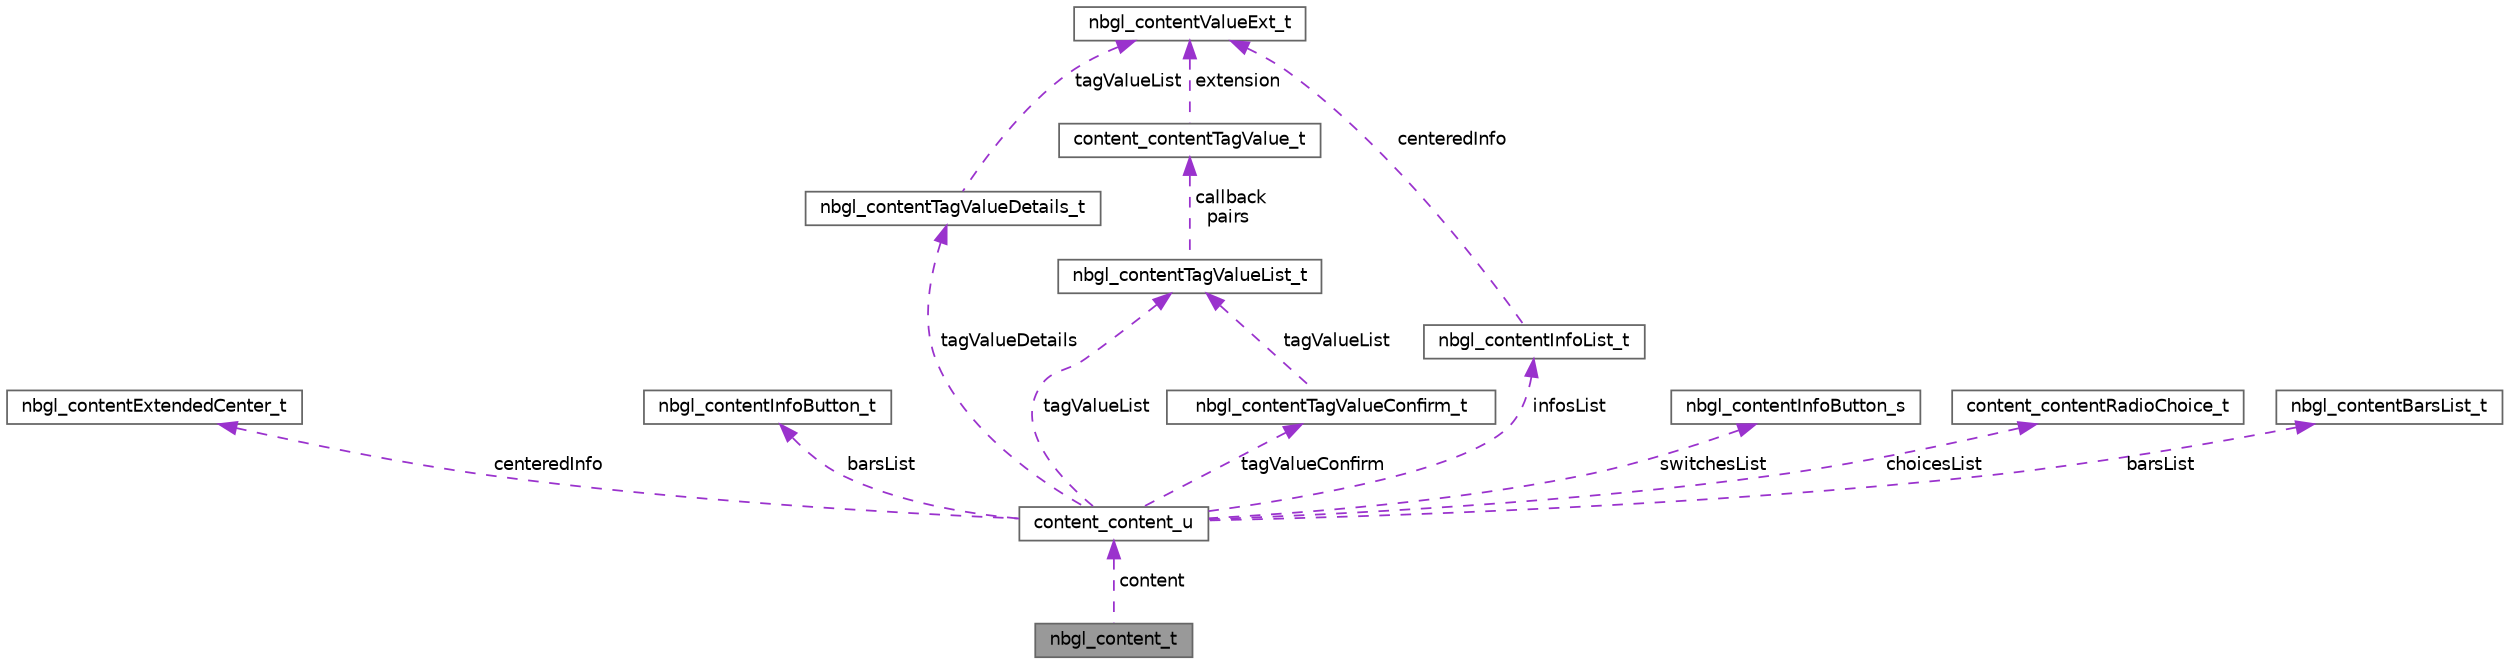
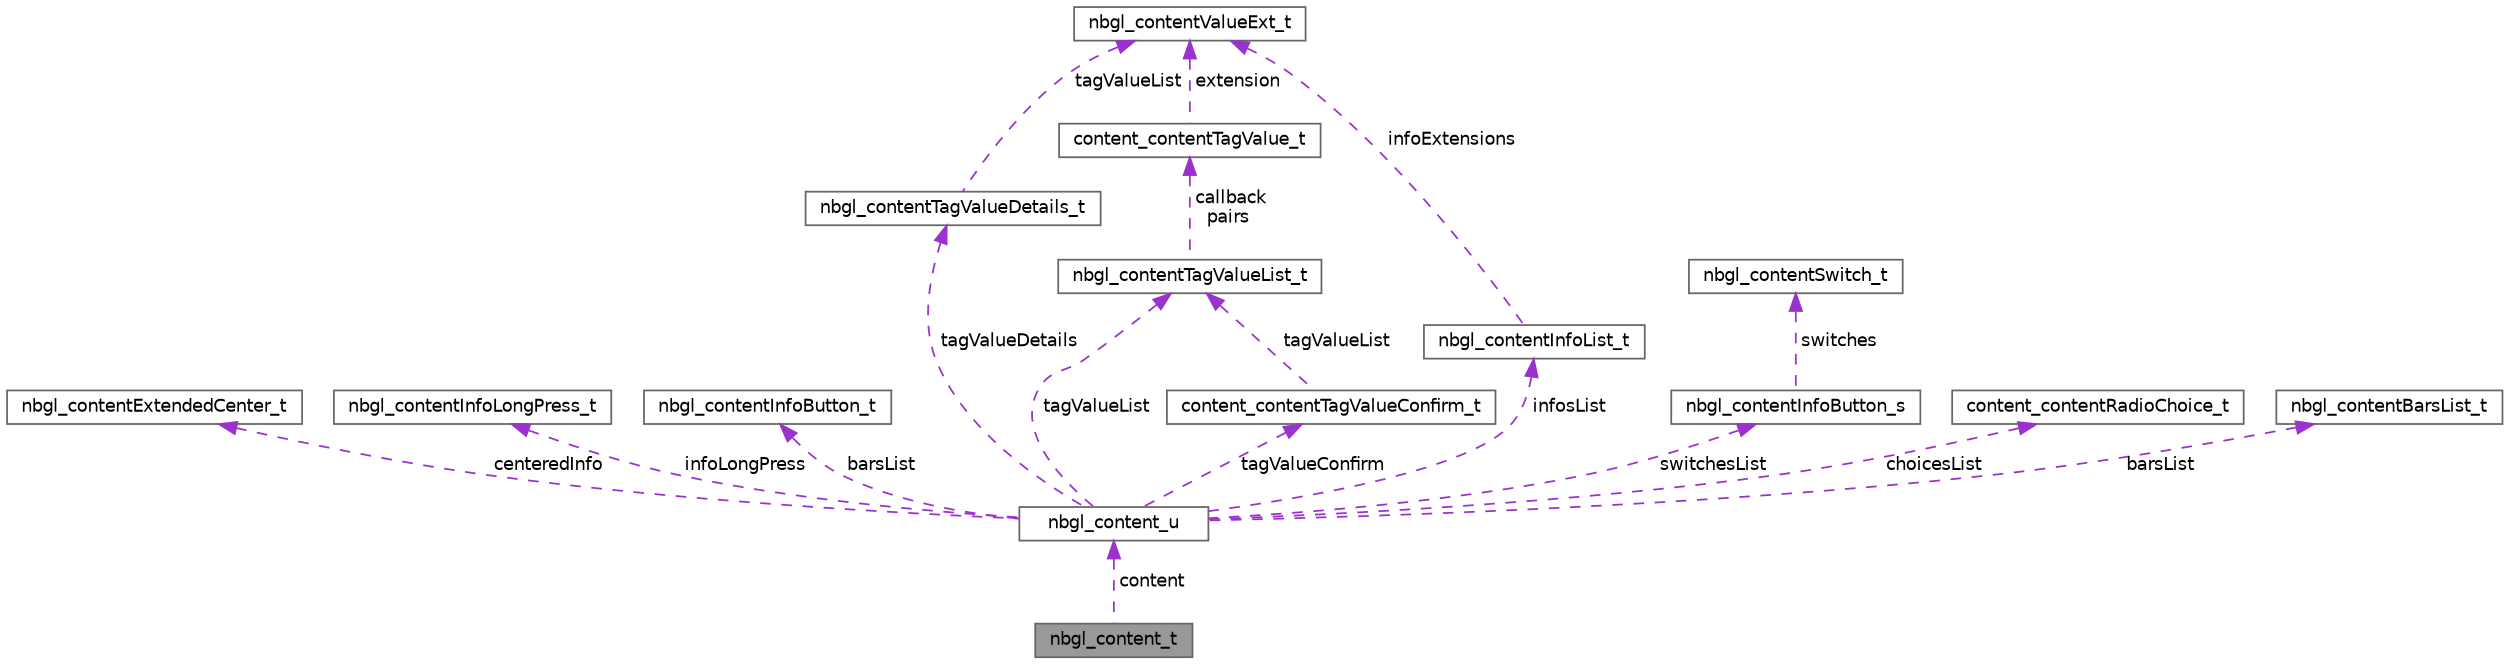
(1450, 140) -> (1450, 140)
none -> (1796, 276)
none -> (473, 407)
(1331, 407) -> (1331, 407)
(1114, 524) -> (1114, 524)
